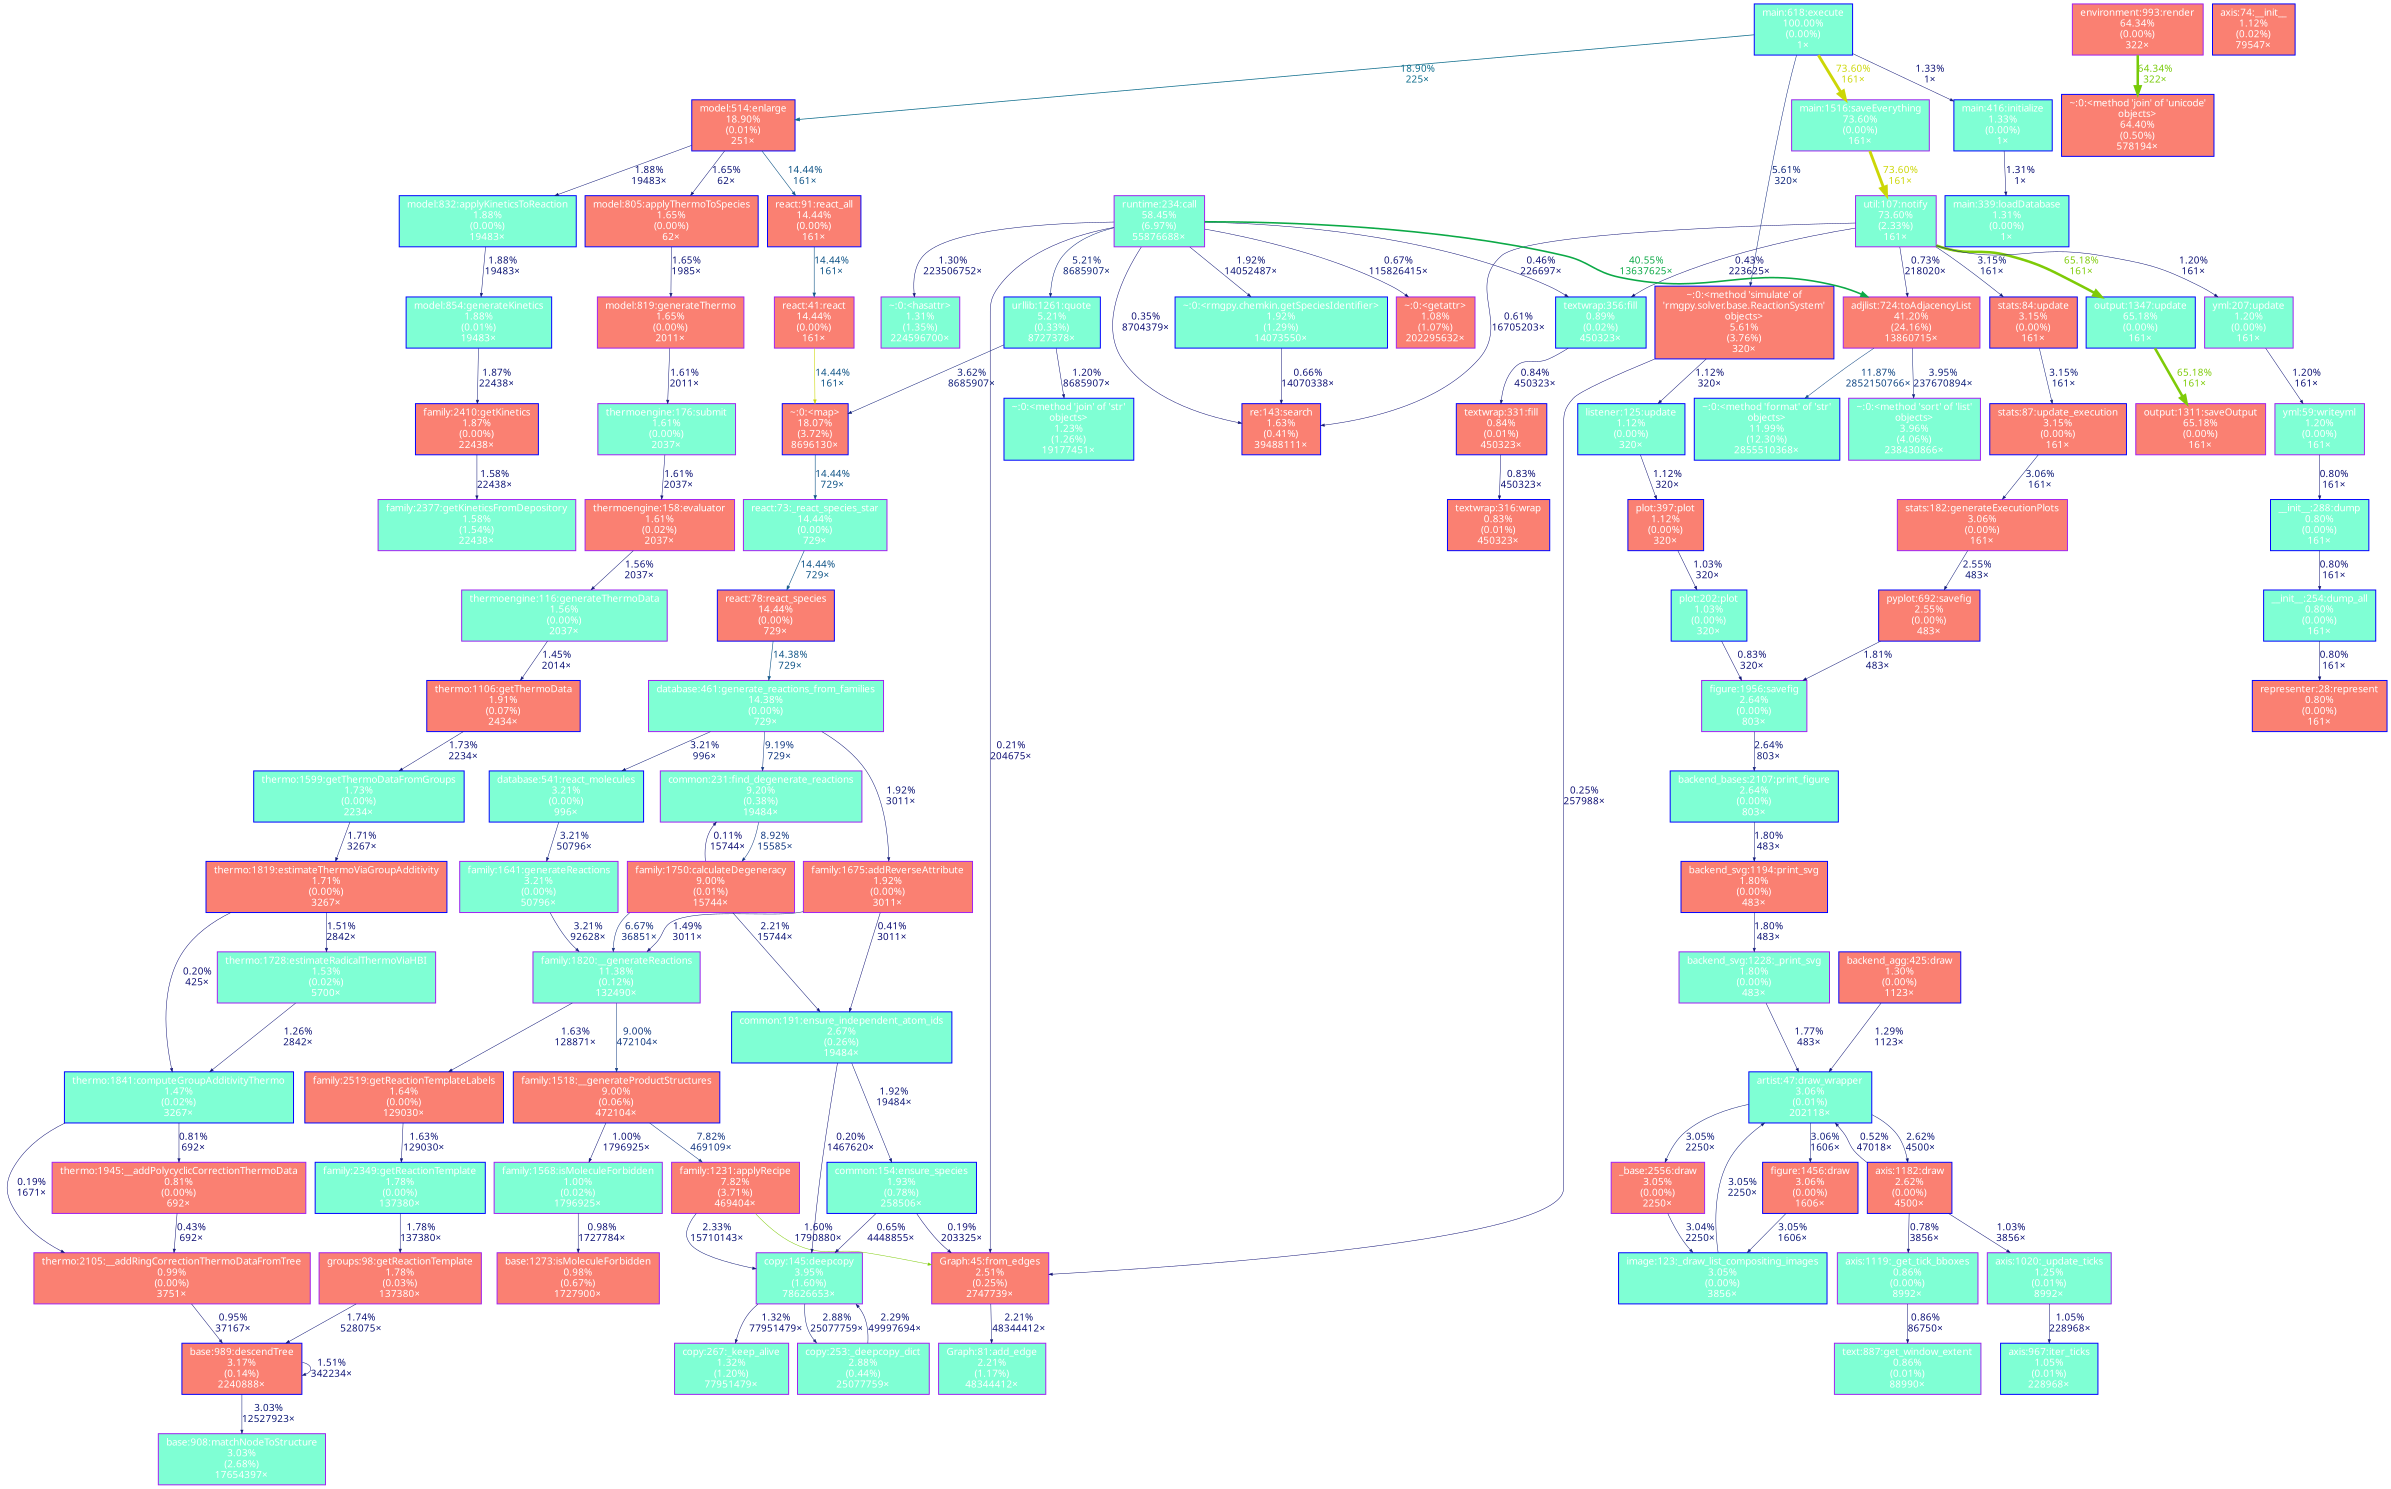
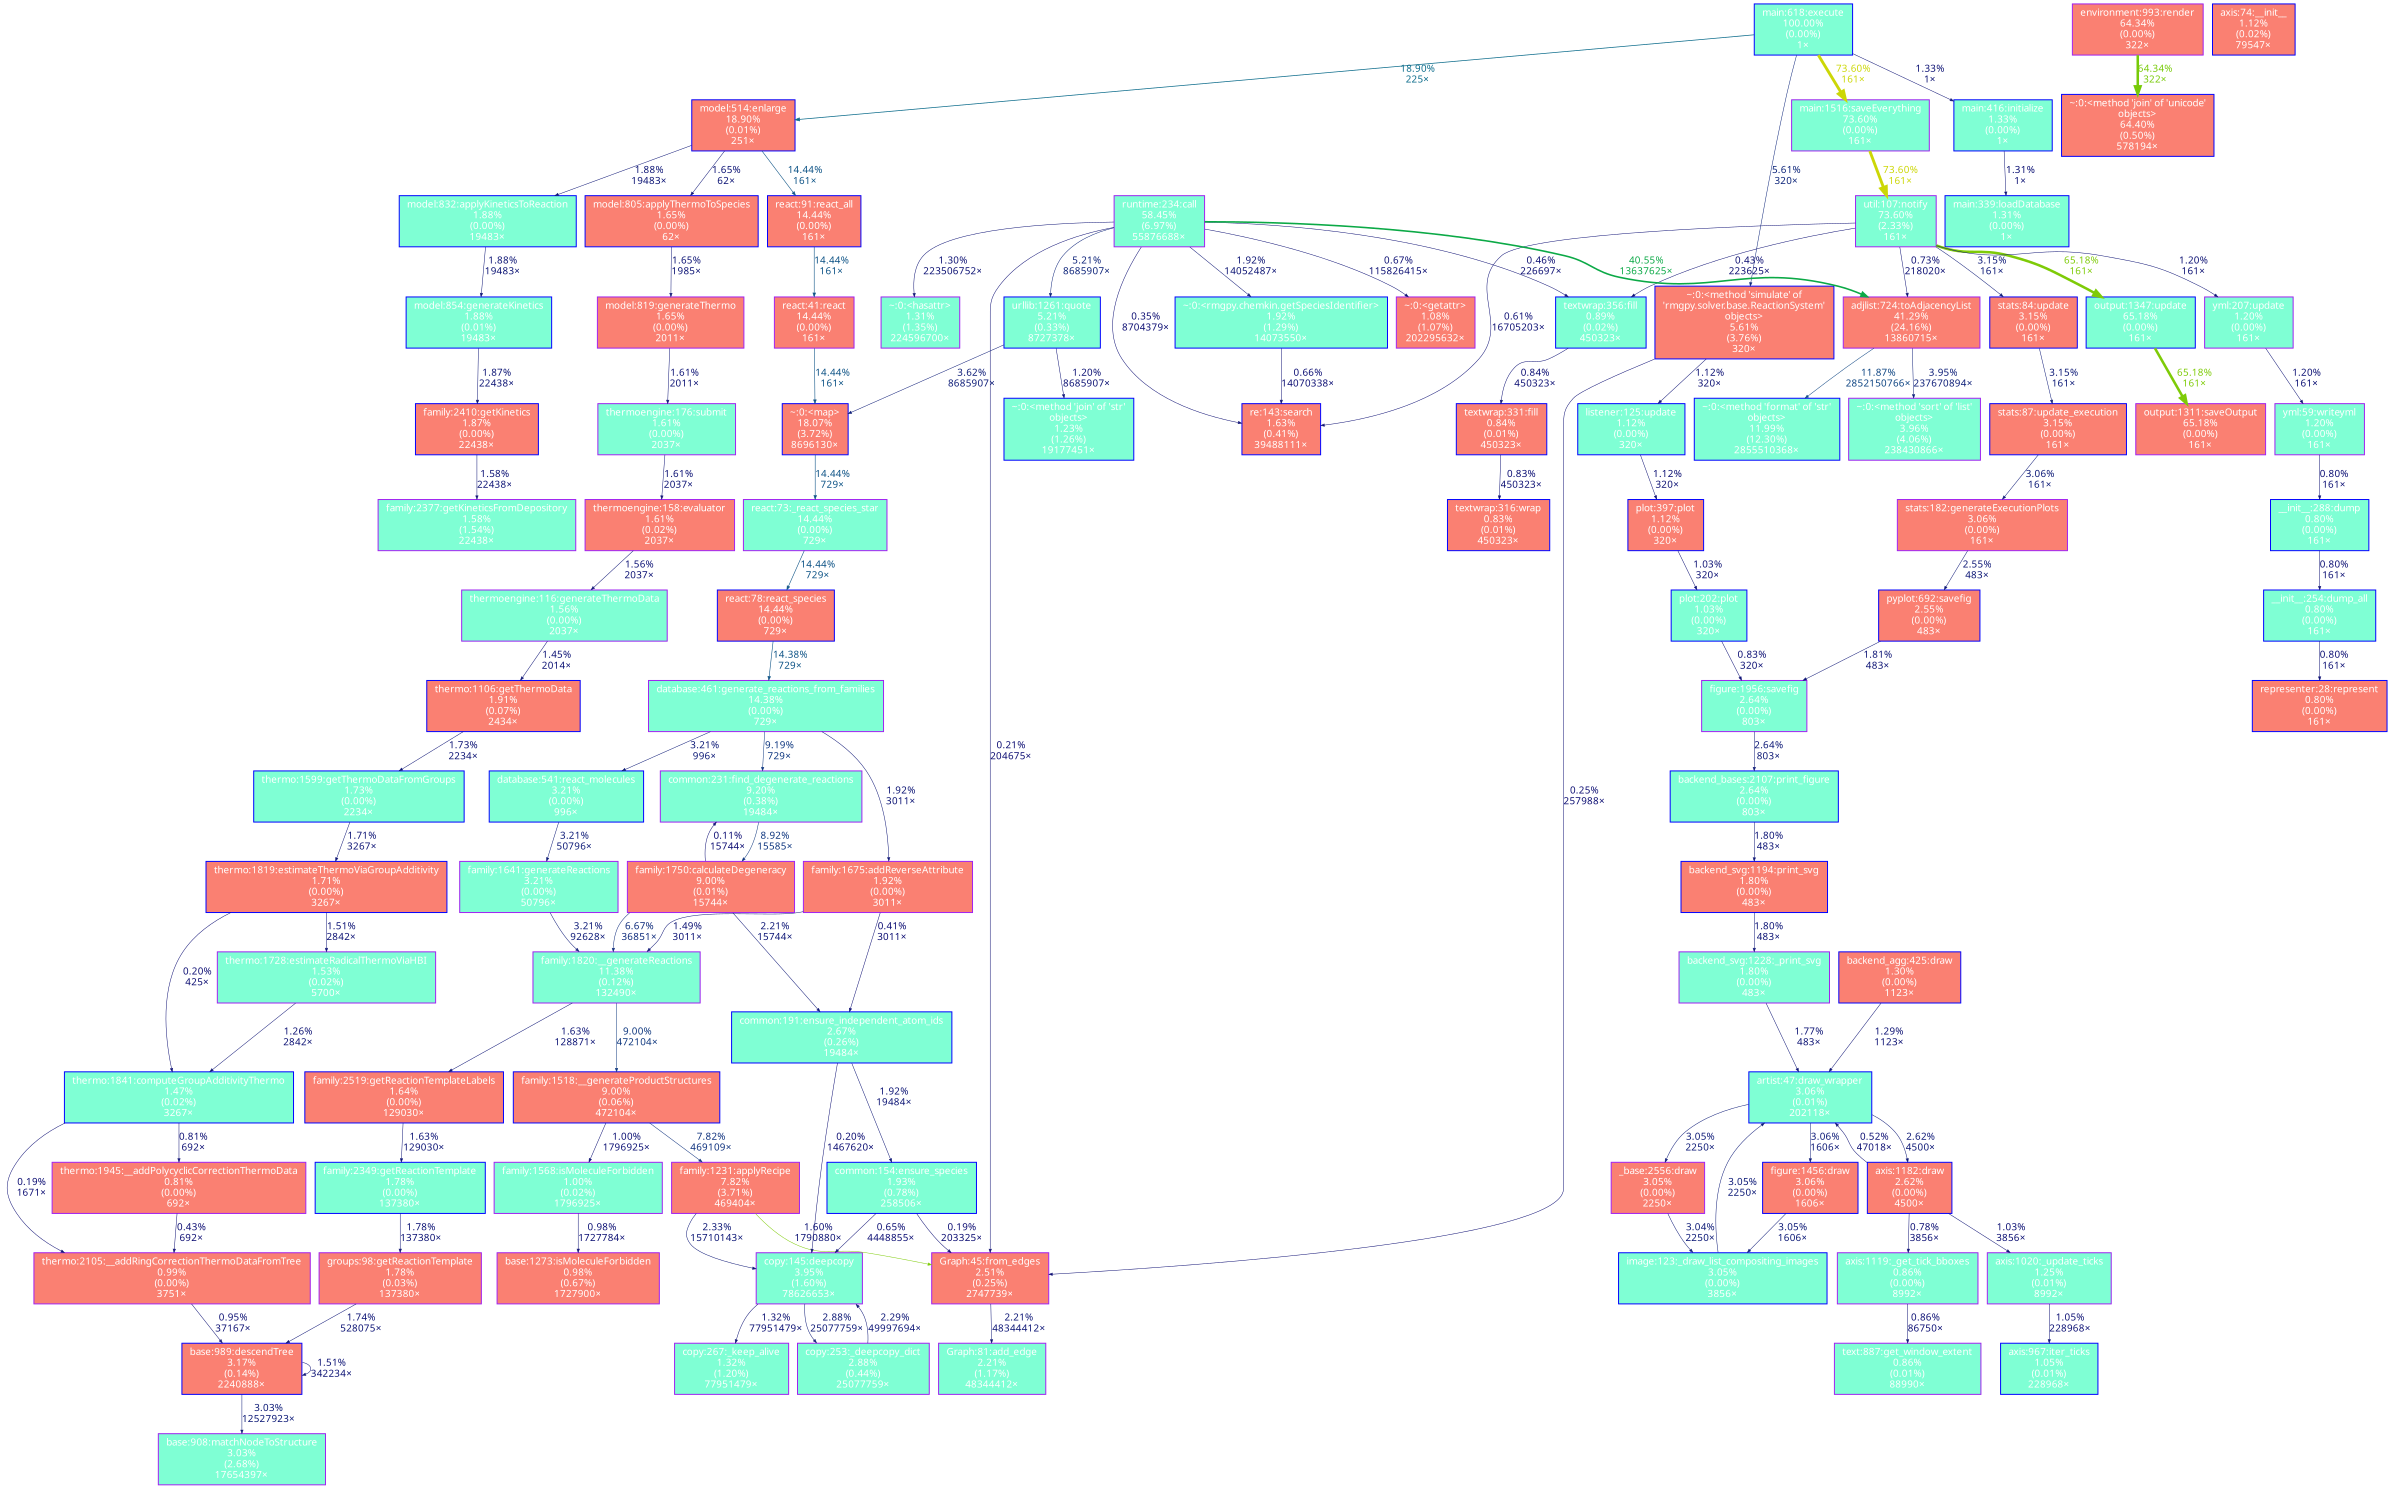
(1912, 323) -> (1912, 323)
(815, 374) -> (815, 374)
